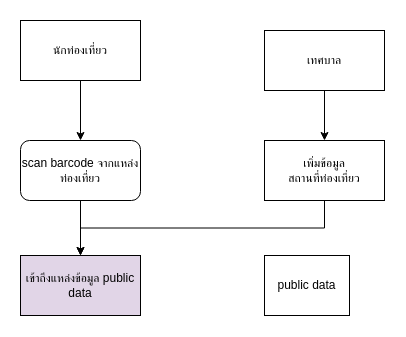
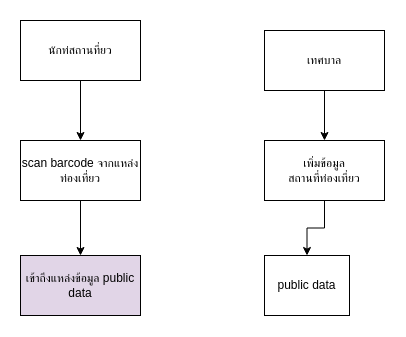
(81, 51) -> (81, 51)
(81, 171) -> (81, 171)
(196, 228) -> (307, 237)
